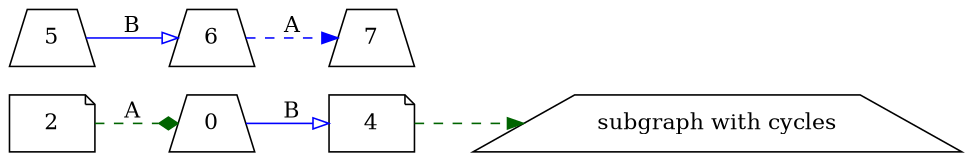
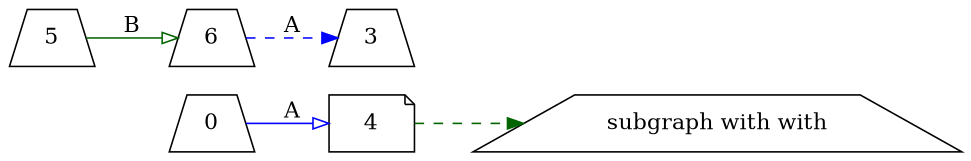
(124, 38) -> (124, 38)
(372, 38) -> (372, 38)
(292, 112) -> (292, 112)
(52, 123) -> none
(717, 123) -> (717, 123)
